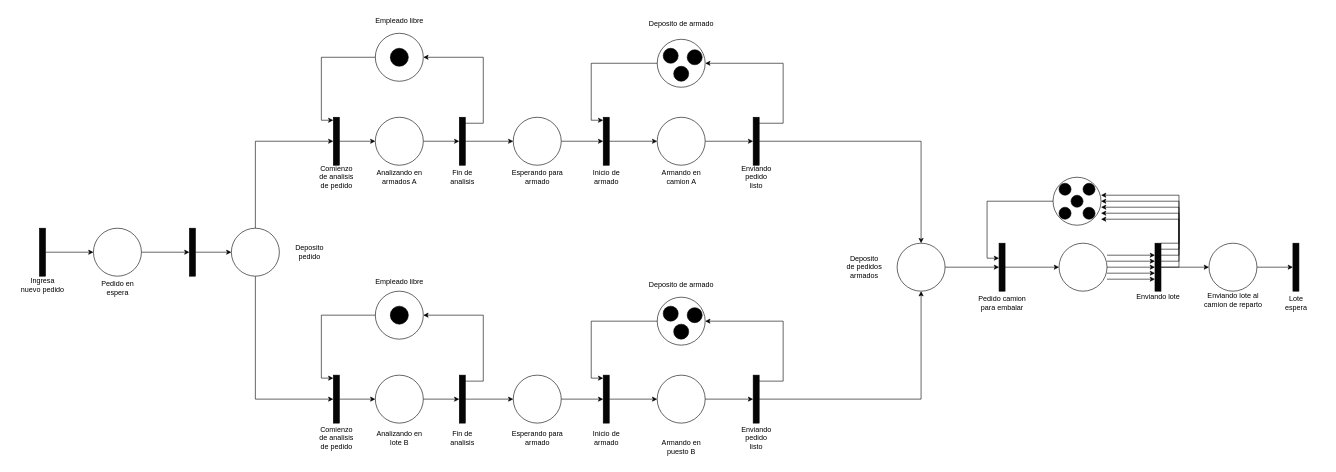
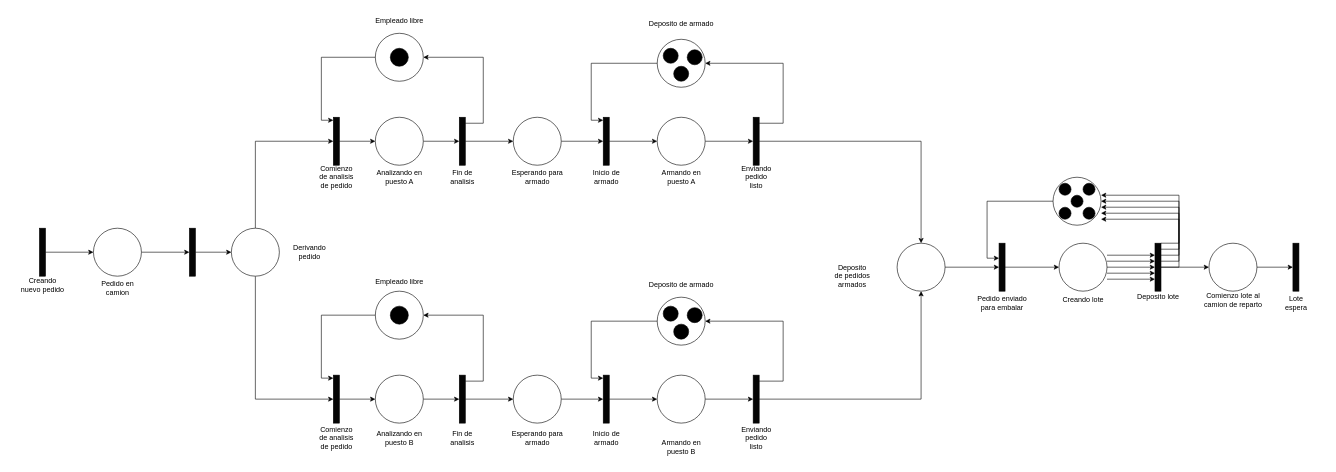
(400, 177) -> (400, 177)
(682, 177) -> (682, 177)
(310, 252) -> (310, 252)
(864, 267) -> (852, 276)
(43, 285) -> (43, 285)
(118, 288) -> (118, 288)
(1159, 297) -> (1159, 297)
none -> (1083, 300)
(1234, 300) -> (1234, 300)
(1003, 303) -> (1003, 303)
(400, 438) -> (400, 438)
